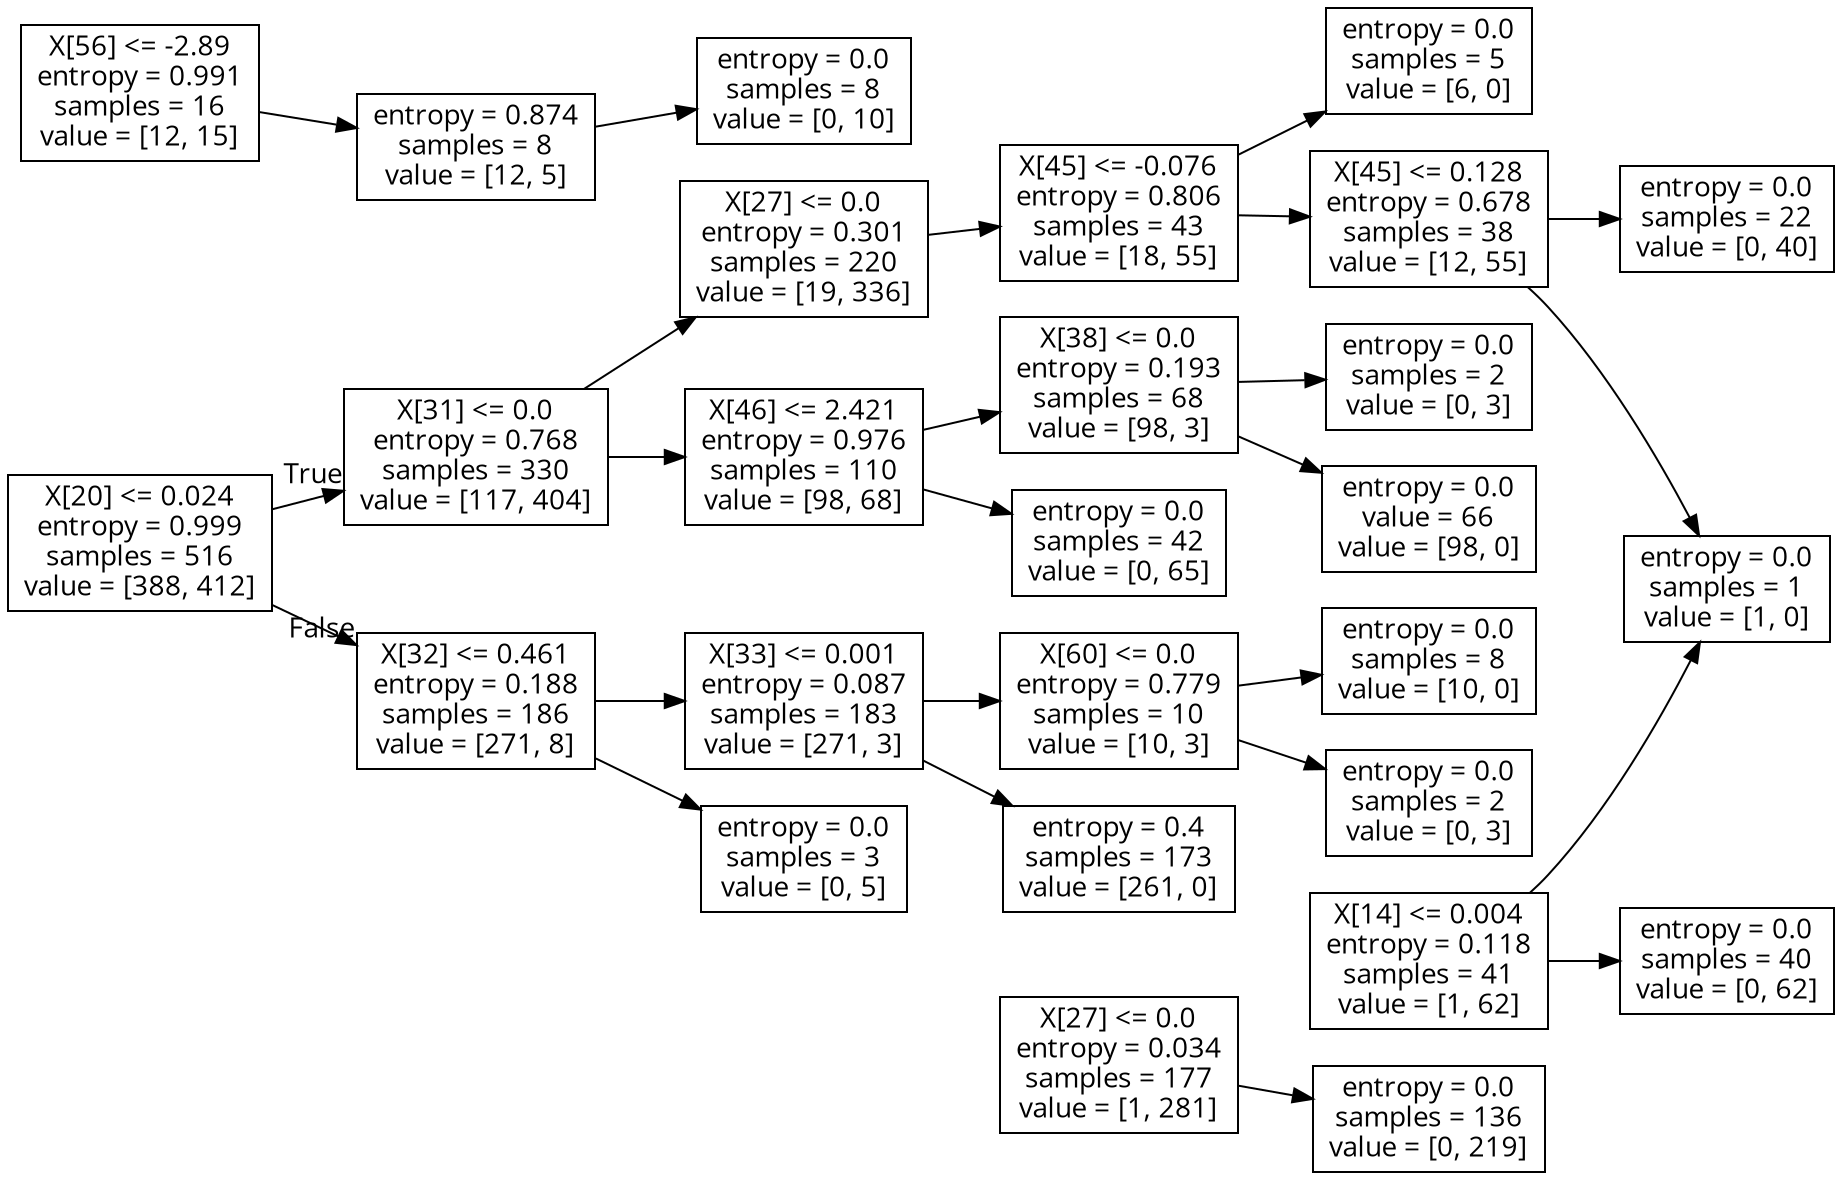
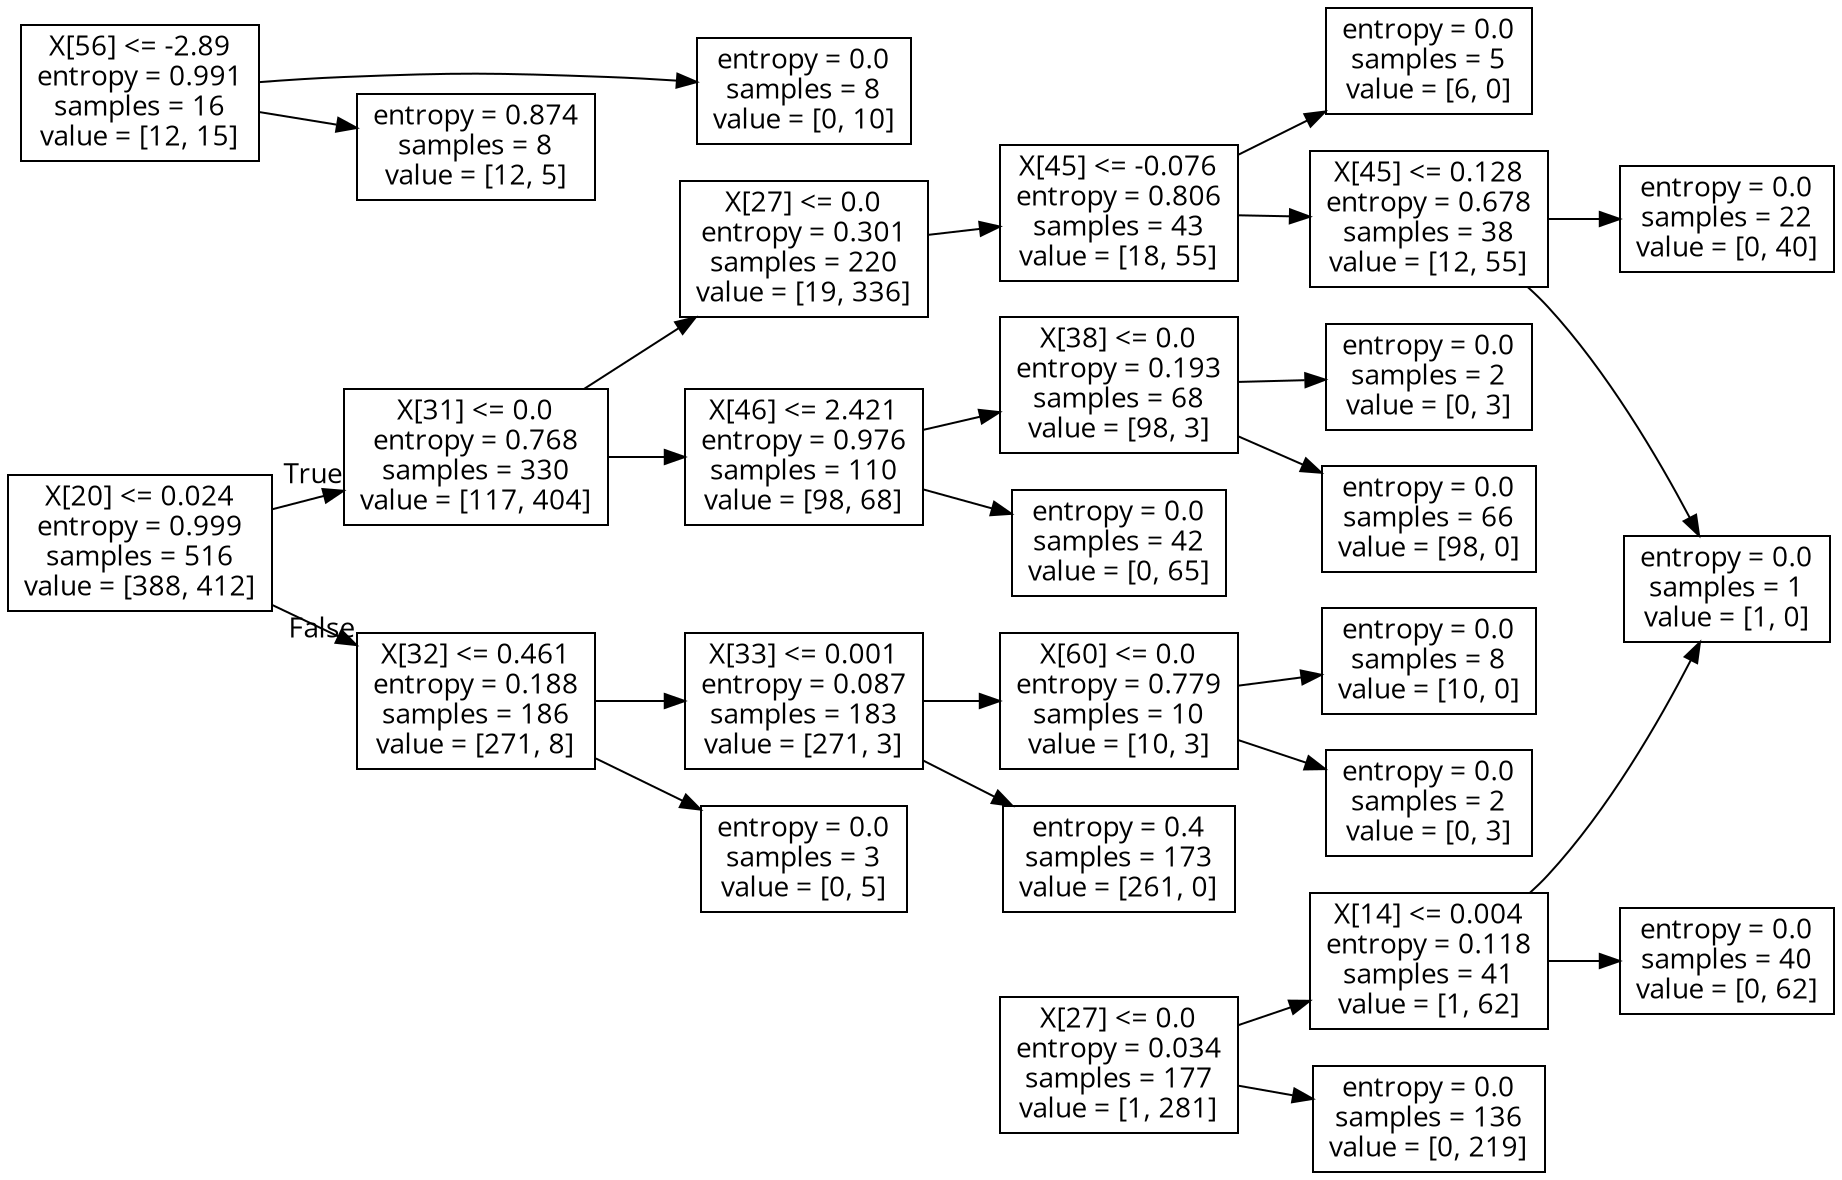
(636, 120) -> (468, 74)
(1429, 519) -> (1429, 519)
none -> (1264, 1016)
